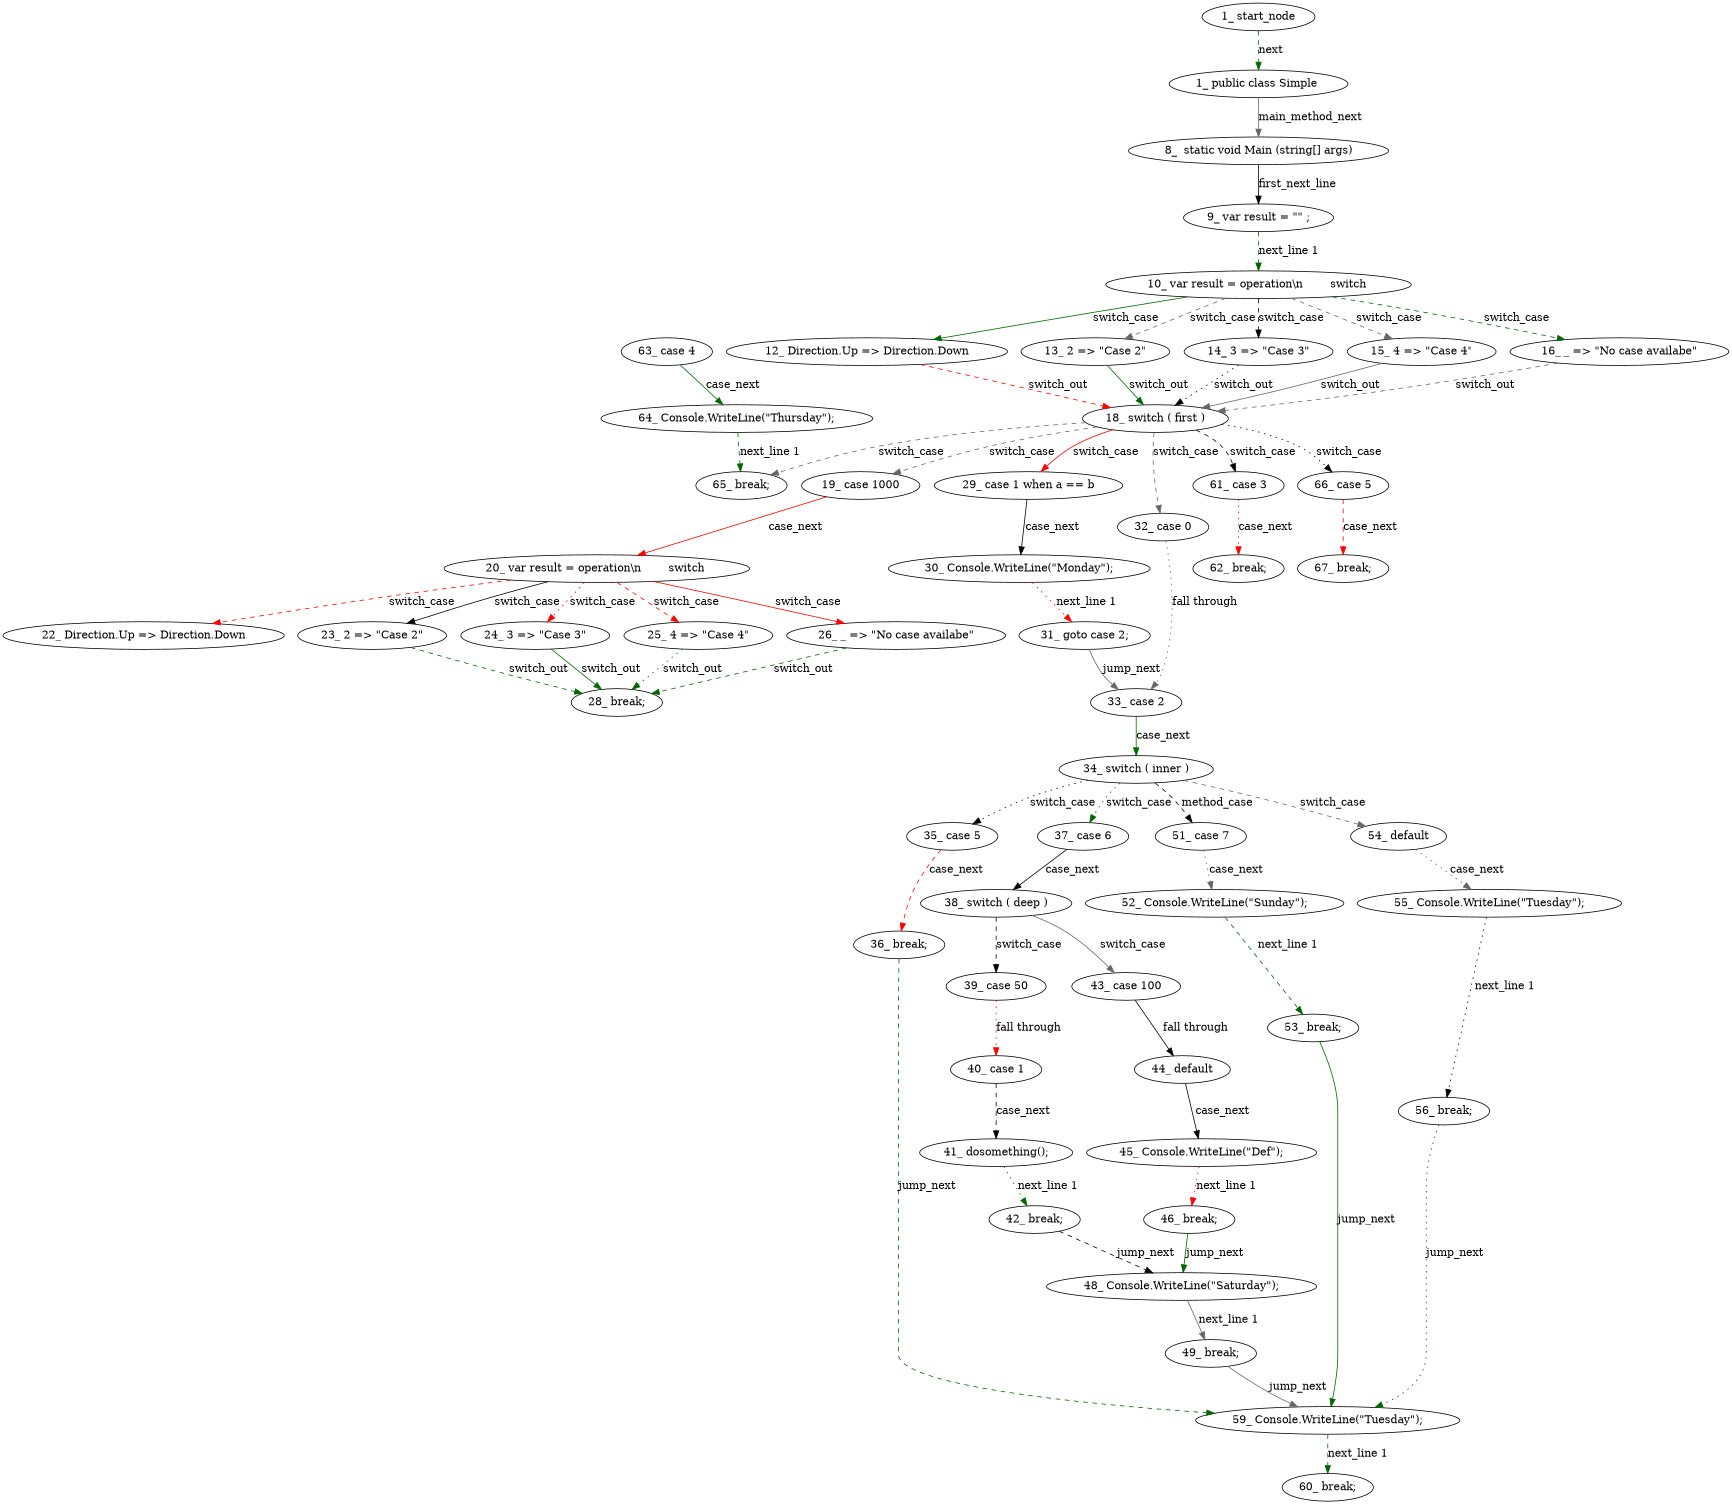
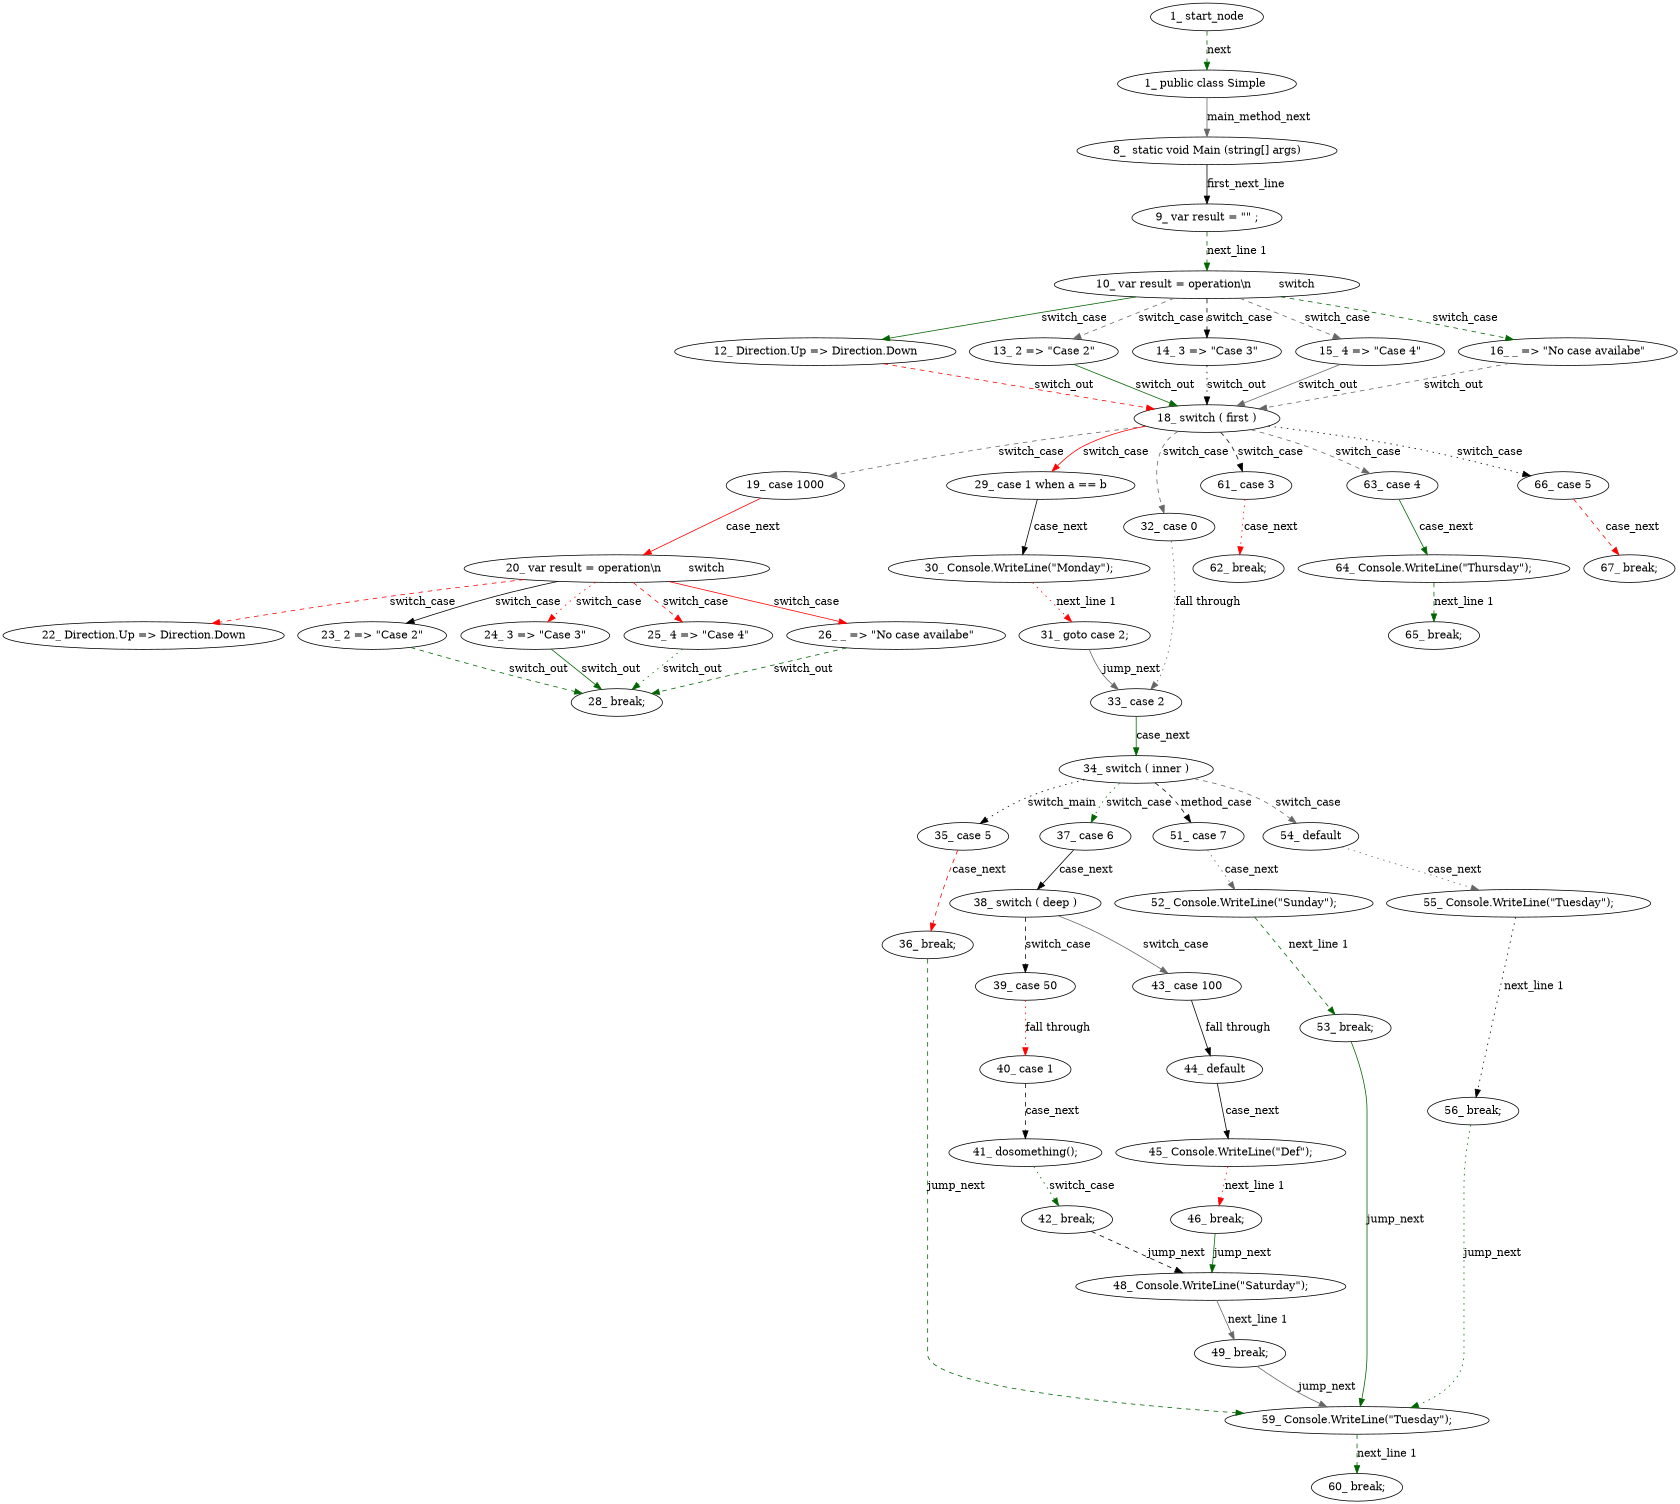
(930, 438) -> (1308, 447)
(1063, 803) -> (1062, 803)
(1048, 1186) -> (1082, 1186)
